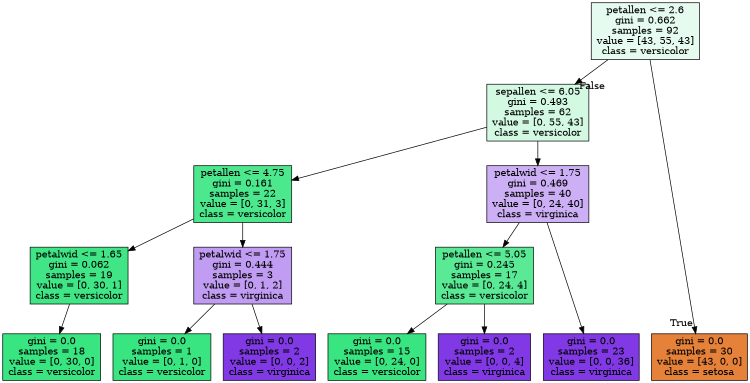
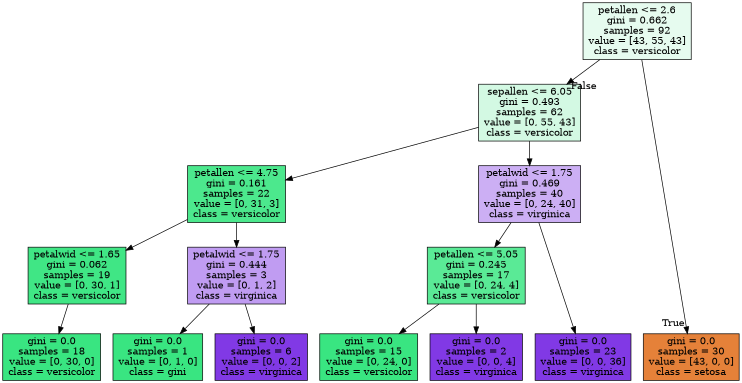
(162, 357) -> (158, 357)
(269, 357) -> (261, 357)
